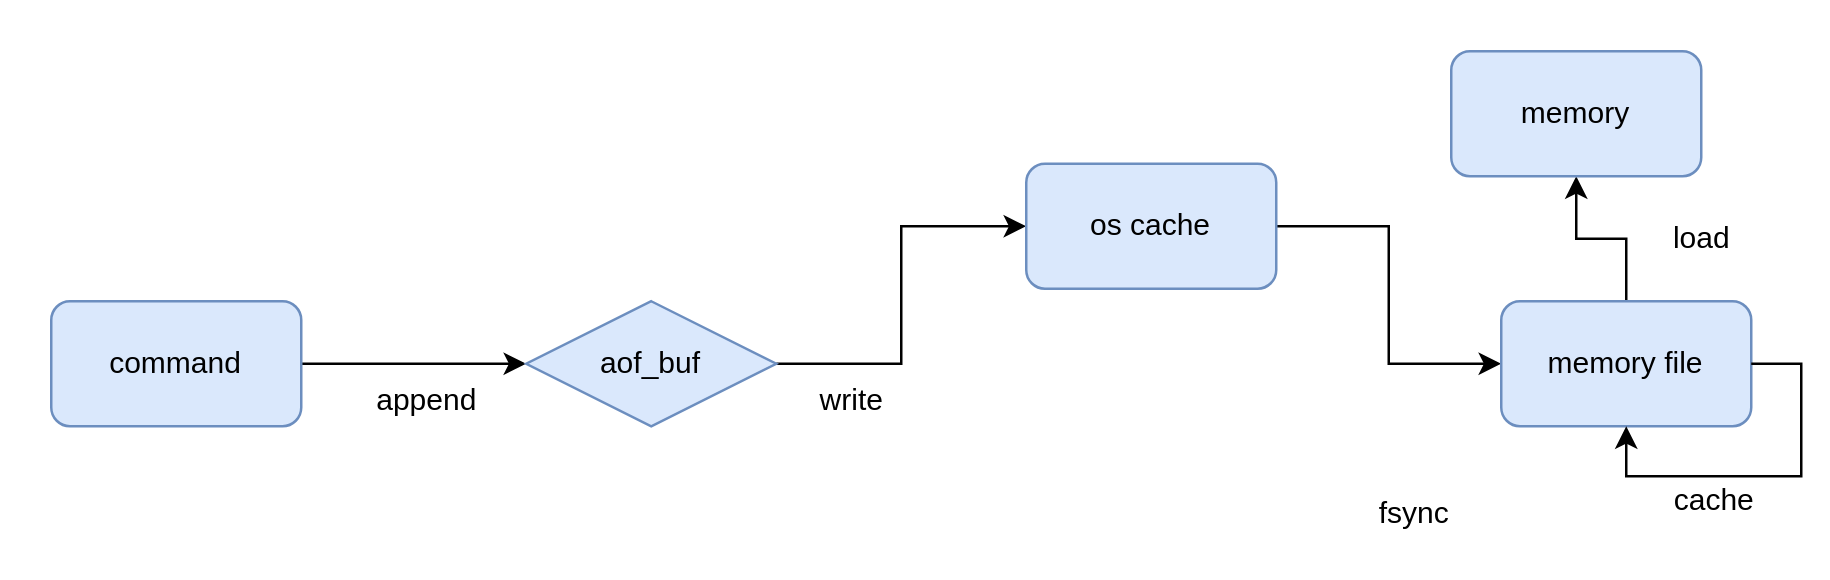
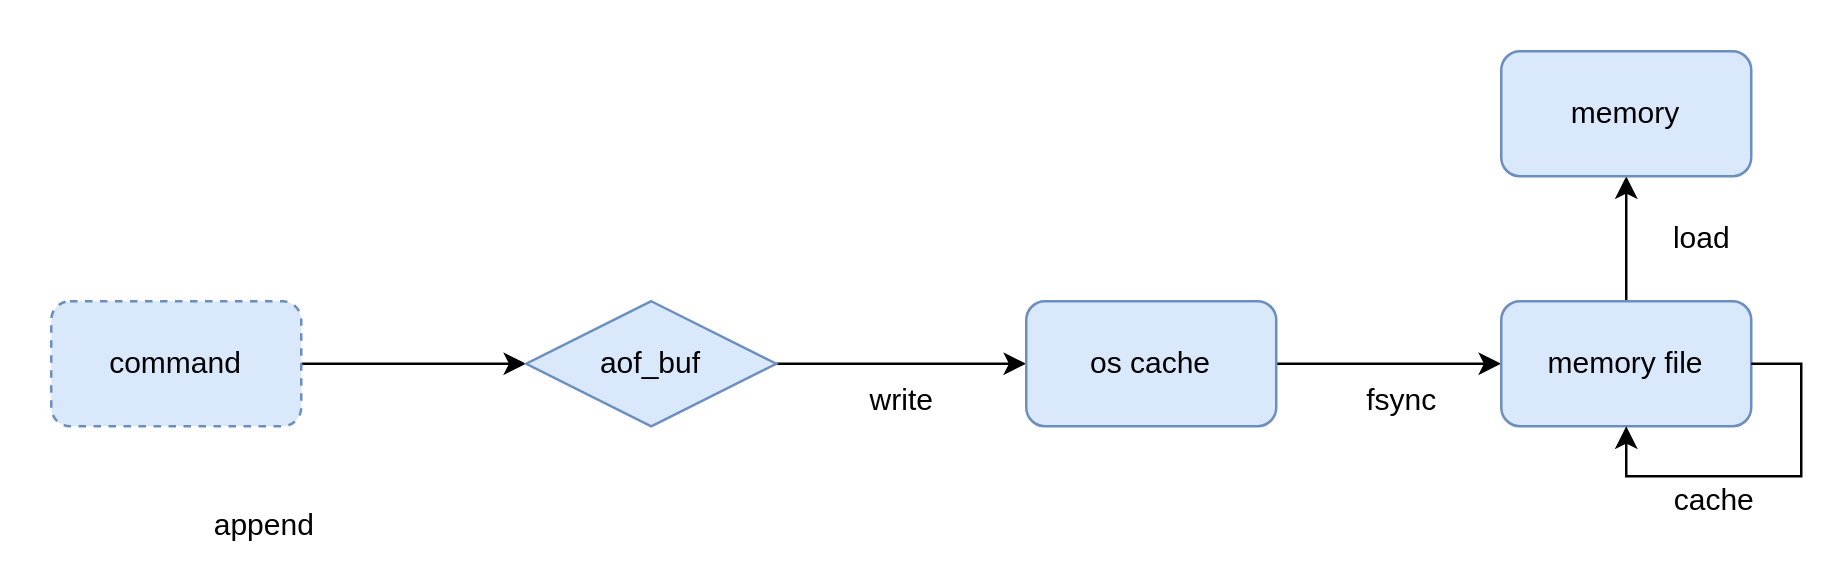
(1576, 114) -> (1626, 114)
(1151, 226) -> (1151, 364)
(176, 364) -> (176, 364)
(426, 401) -> (264, 526)
(851, 401) -> (901, 401)
(1414, 514) -> (1401, 401)
